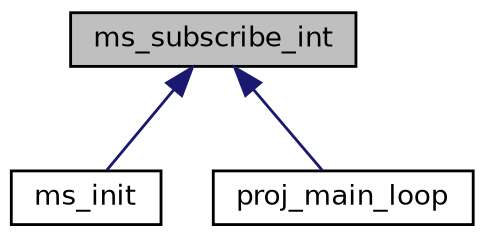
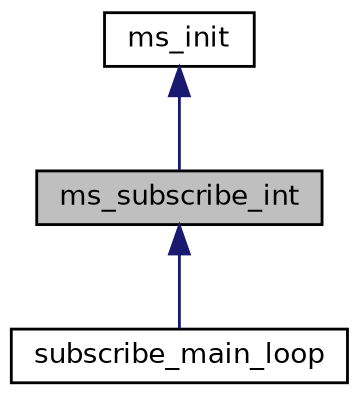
(140, 130) -> (179, 133)
(343, 198) -> (179, 356)
